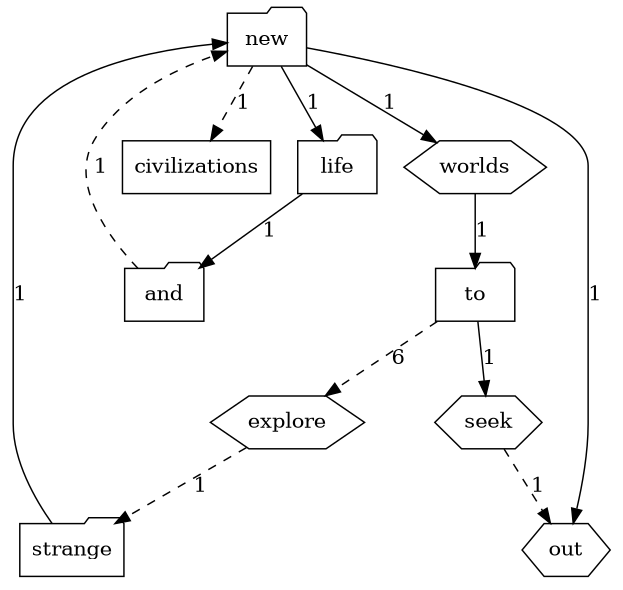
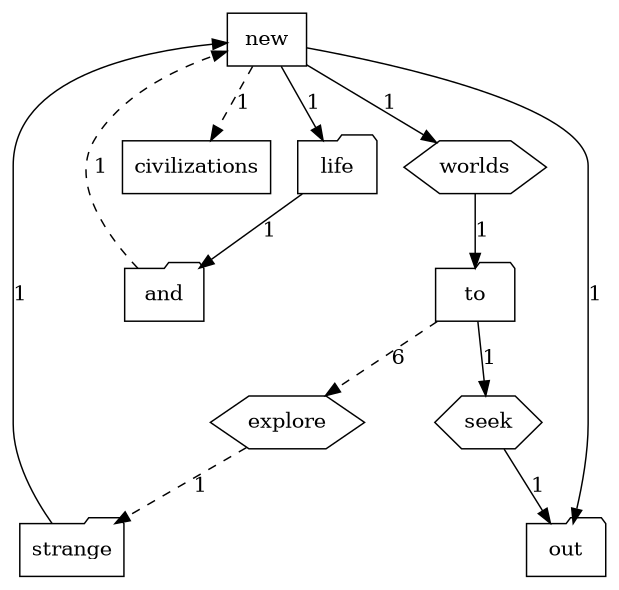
(267, 40) -> (267, 40)
(523, 480) -> (523, 480)
(566, 550) -> (566, 550)
